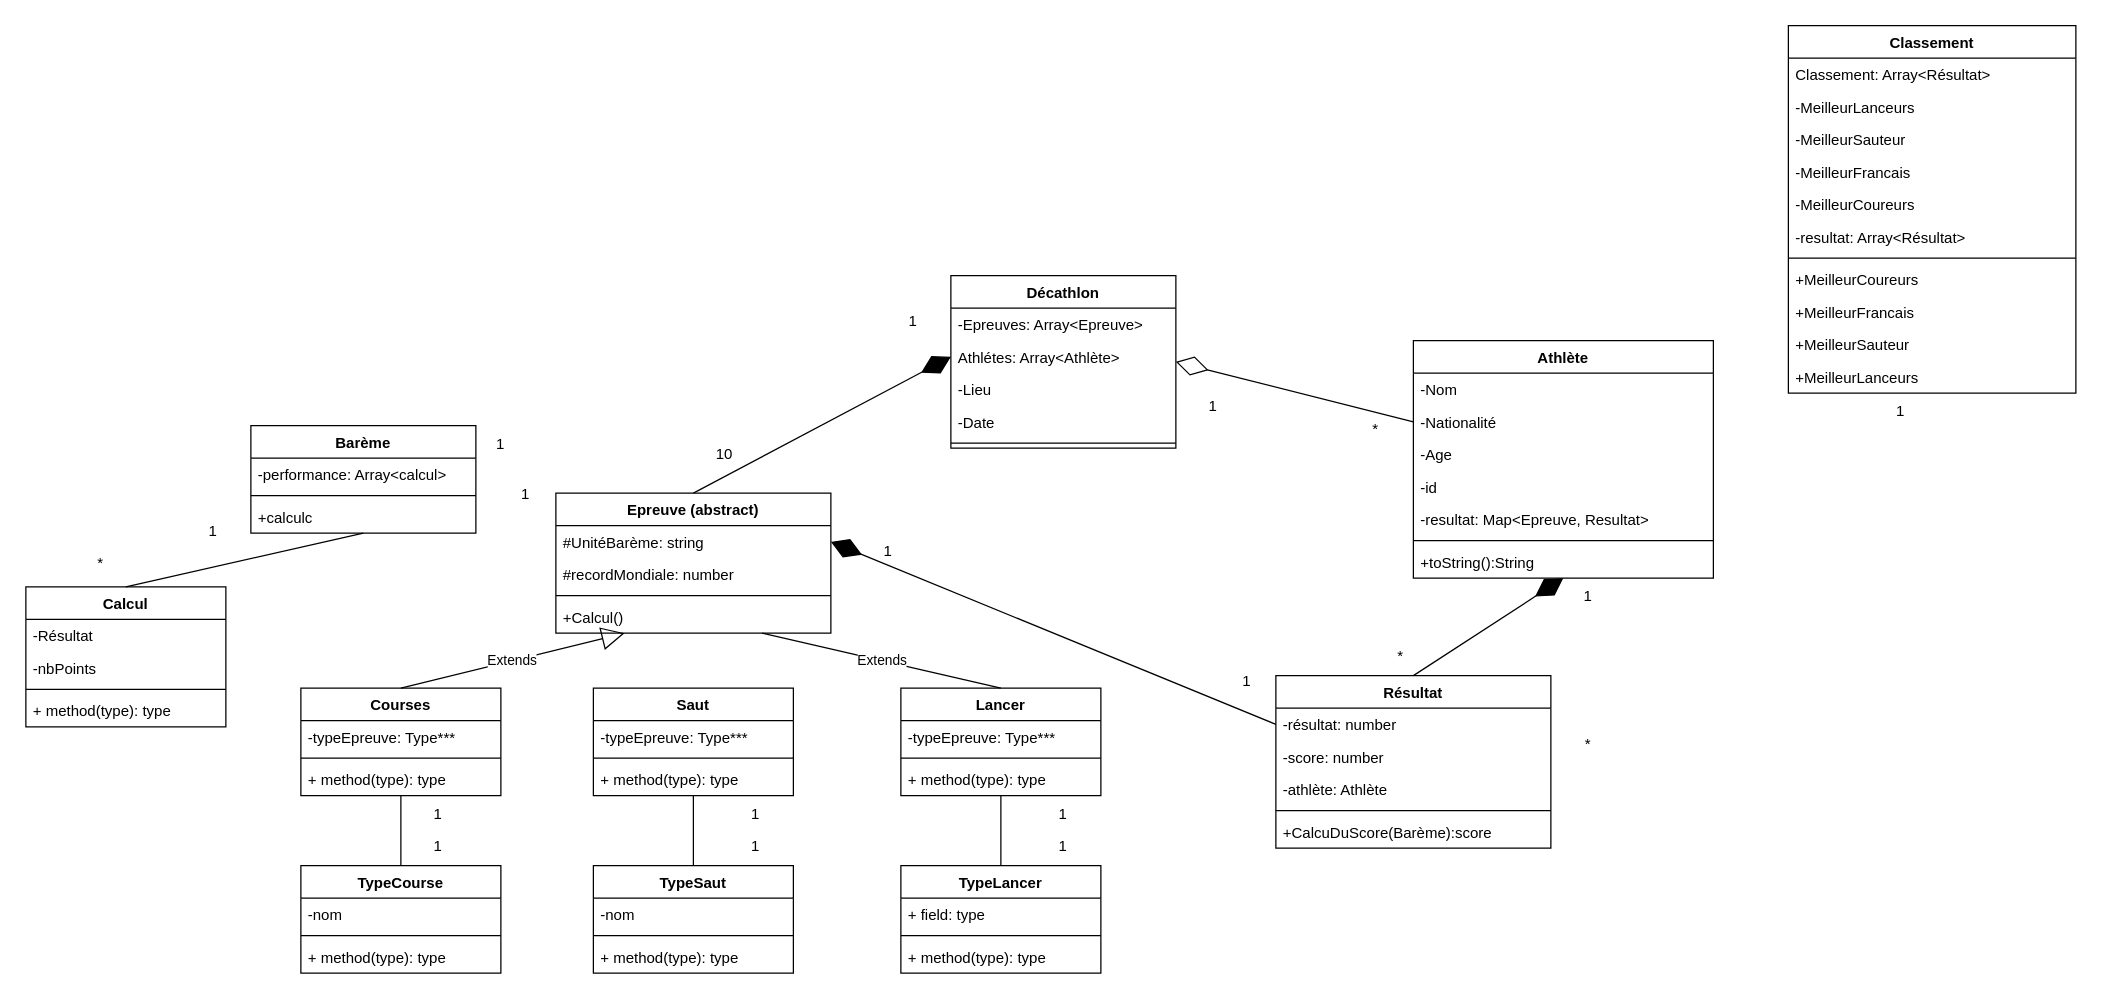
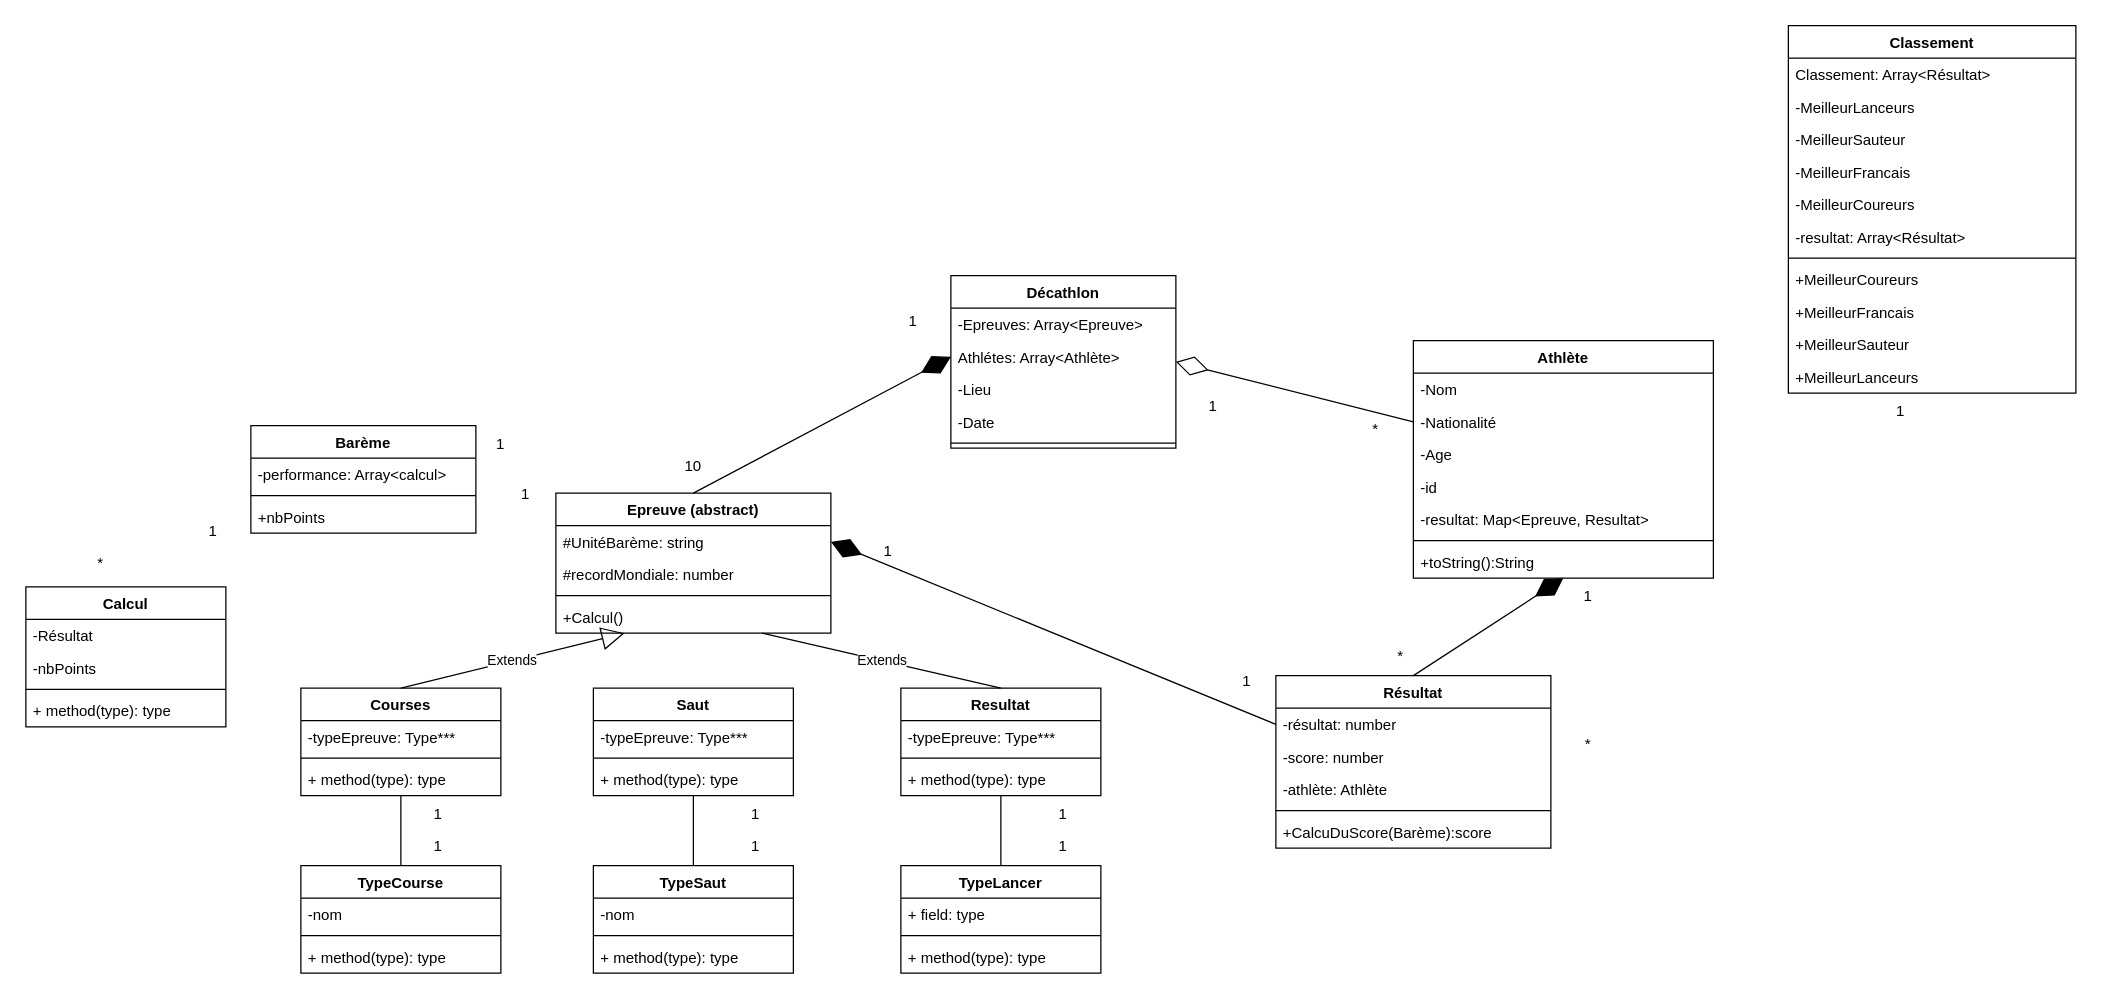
(724, 454) -> (693, 467)
(287, 518) -> (293, 518)
(239, 561) -> none
(1000, 705) -> (1000, 705)
